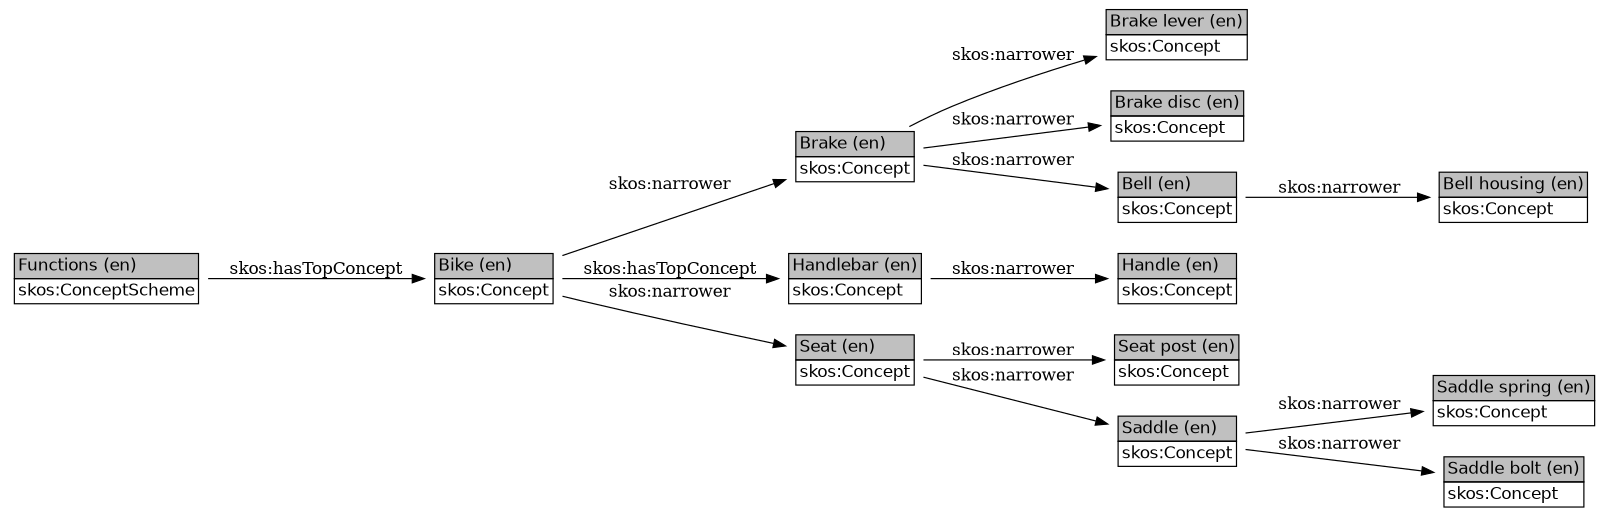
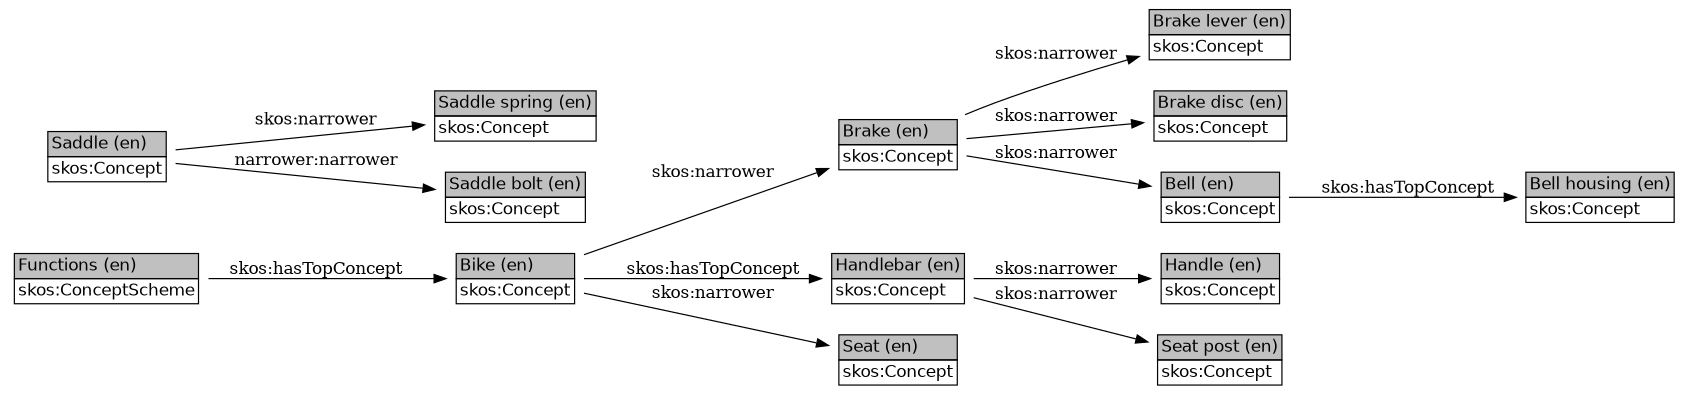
(1340, 188) -> (1408, 188)
(1008, 360) -> (1055, 318)
(1010, 399) -> none
(1340, 444) -> (316, 161)
